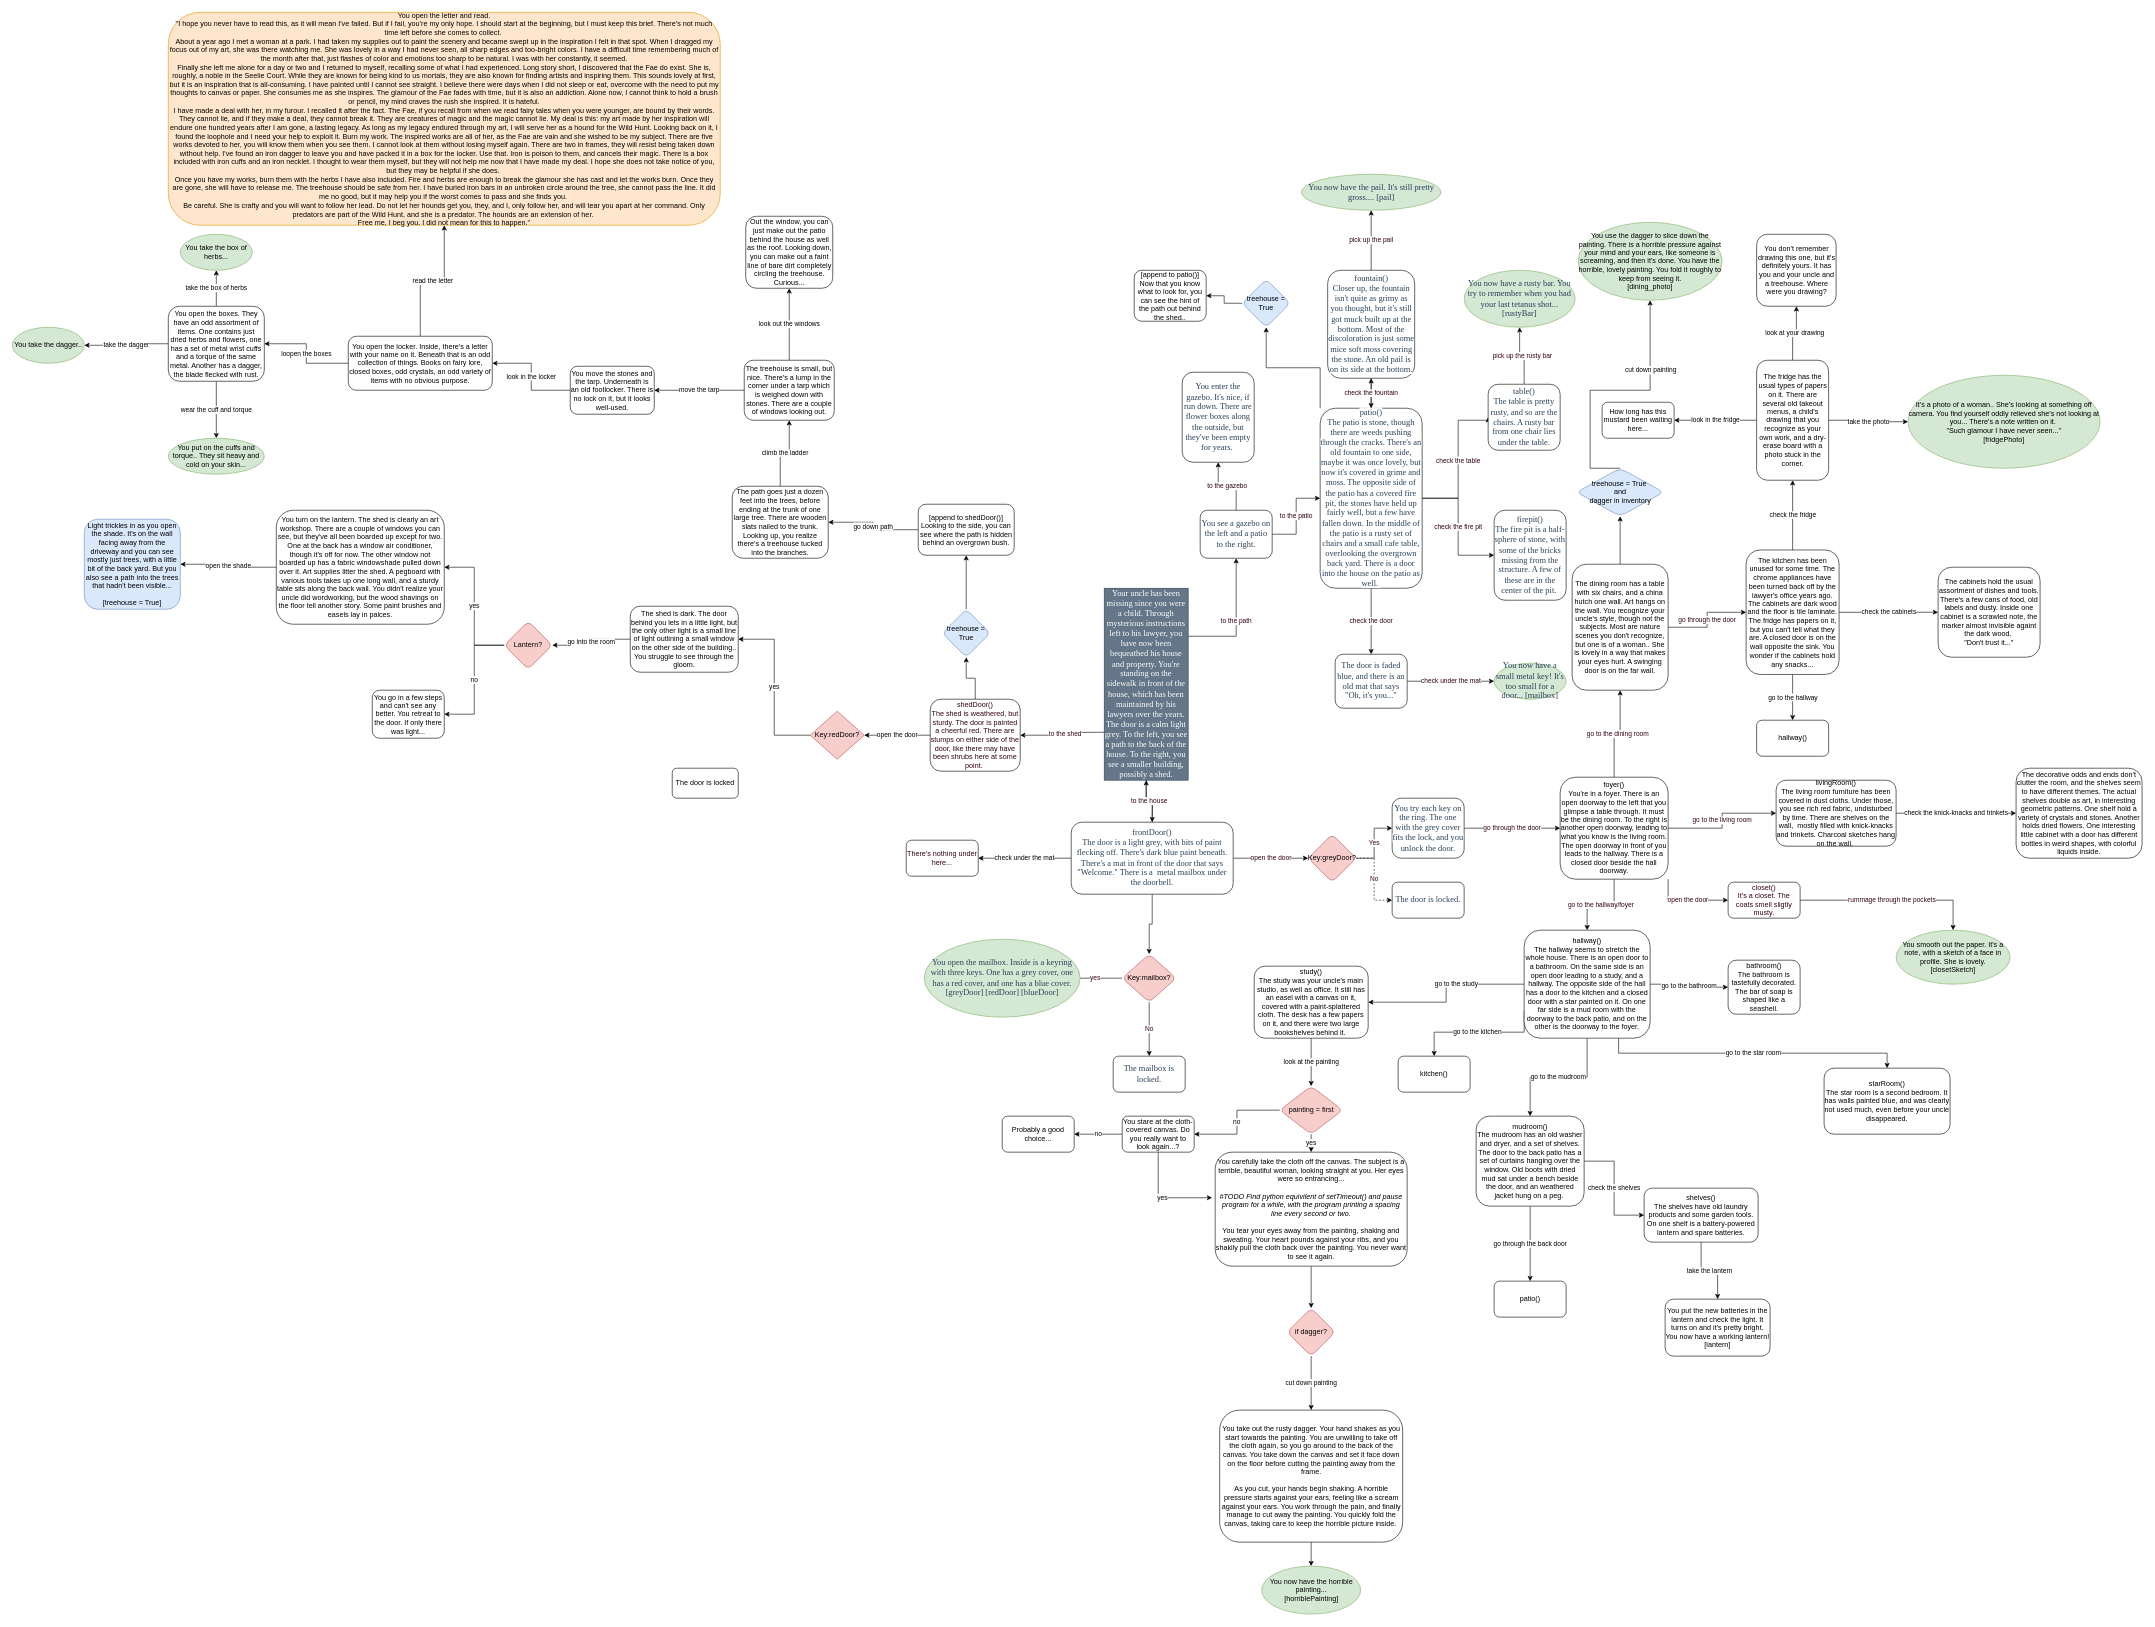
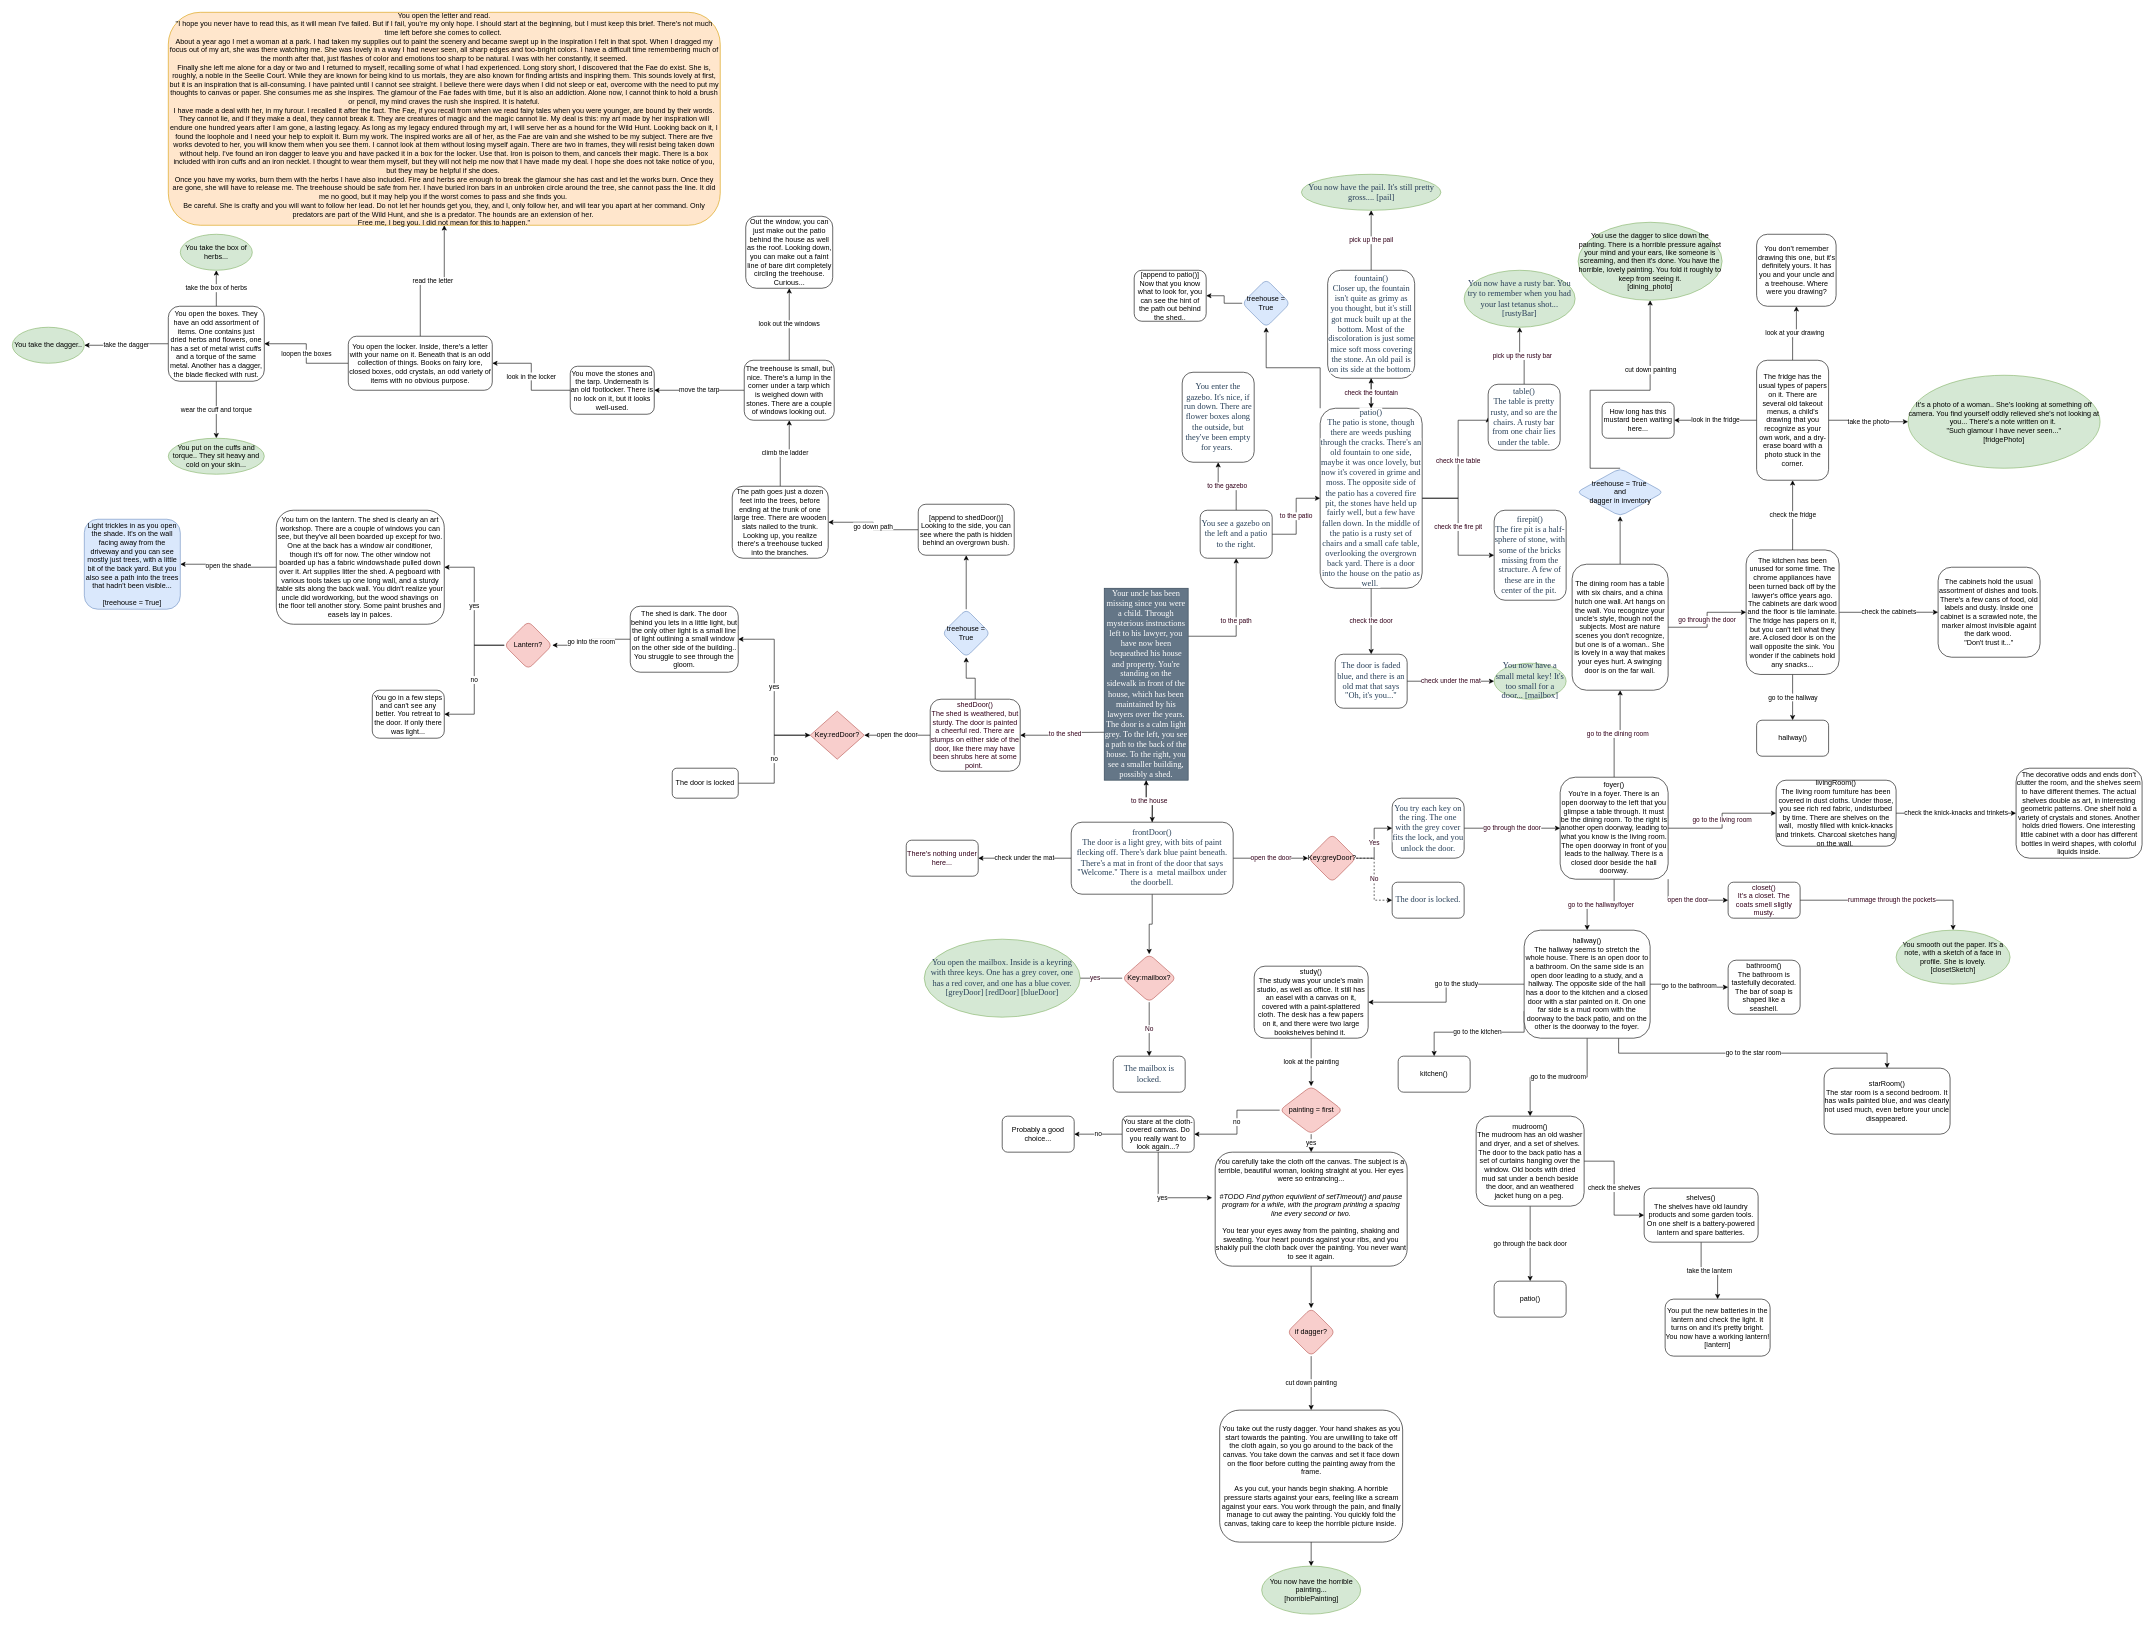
none -> (774, 778)
